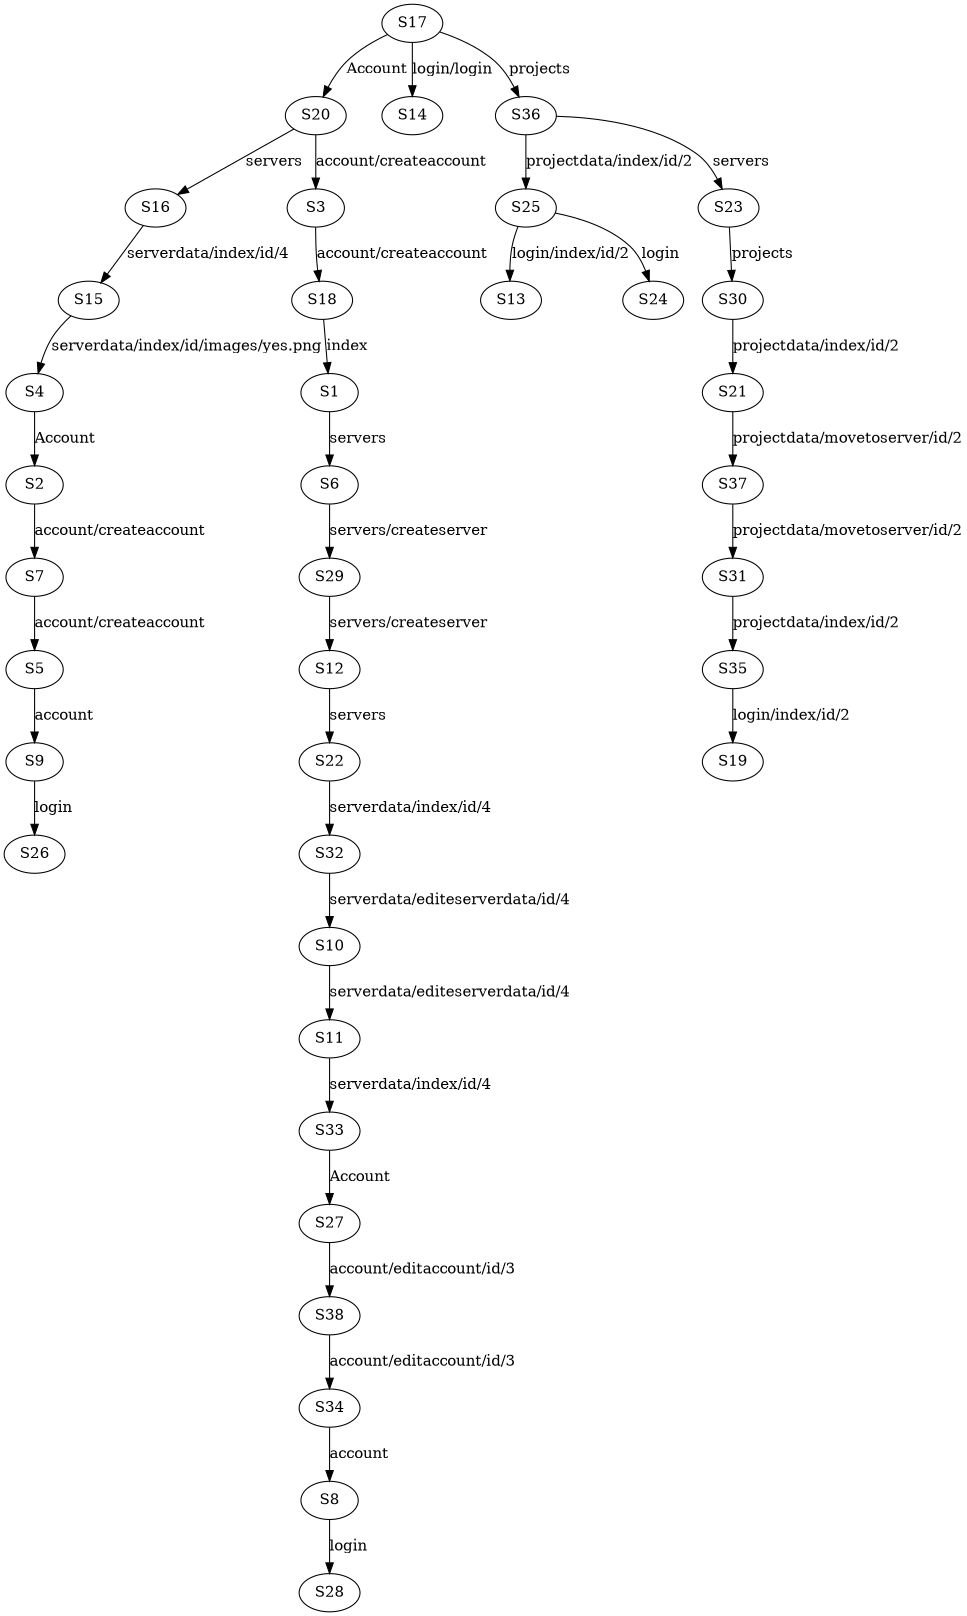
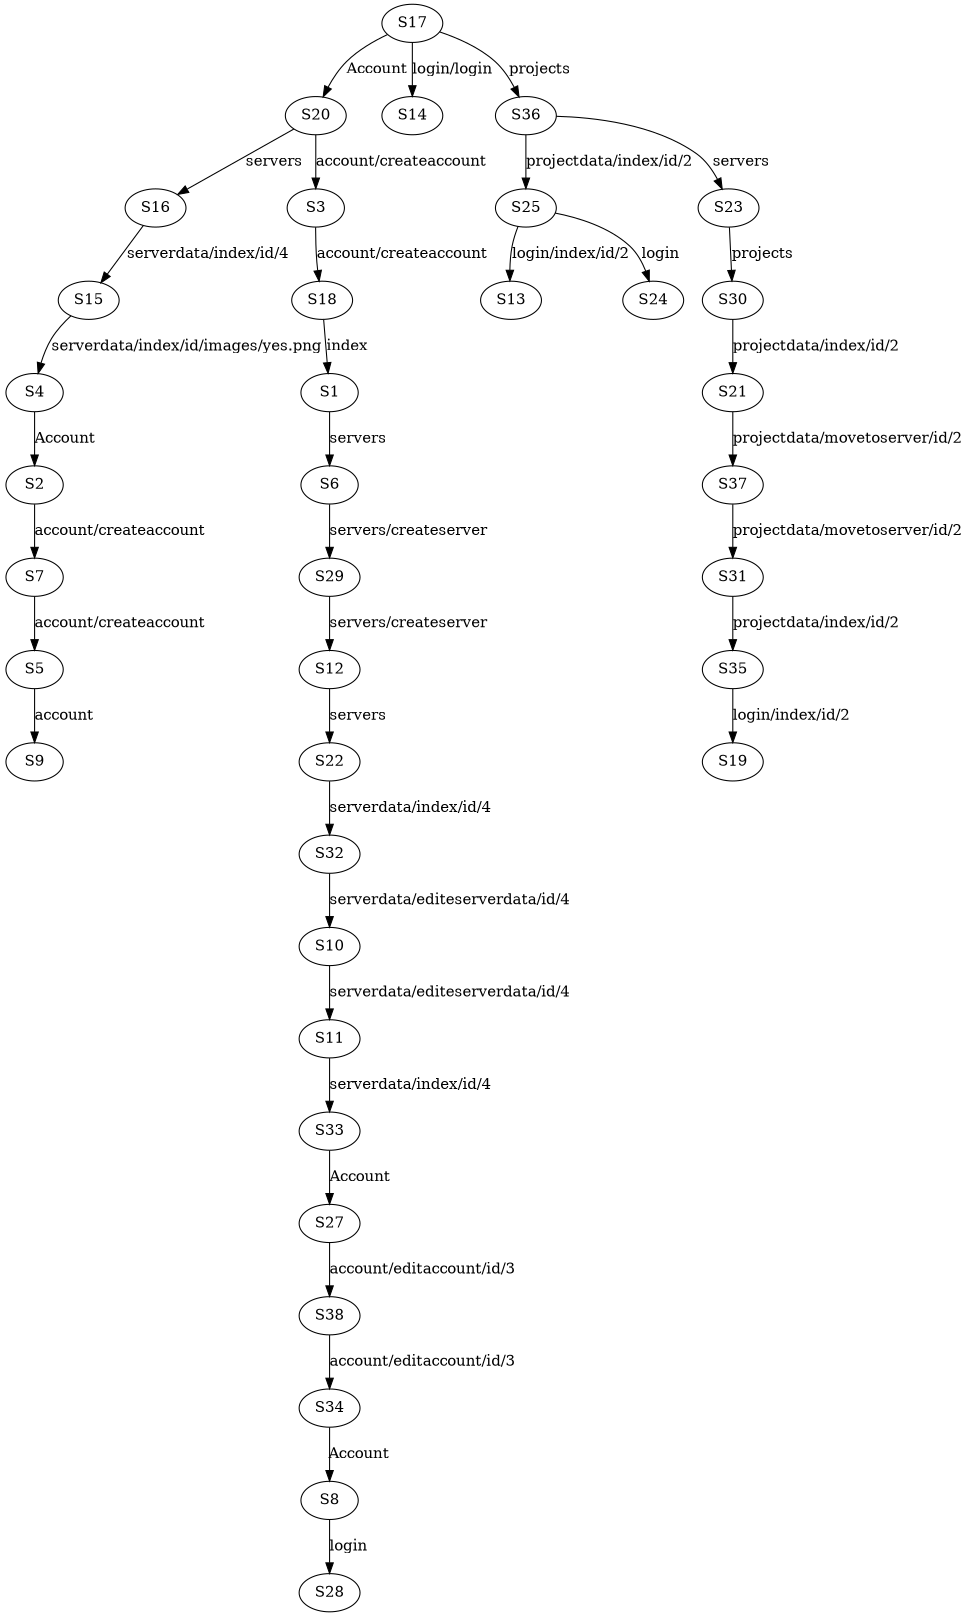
(35, 854) -> none
(359, 1454) -> (359, 1454)
